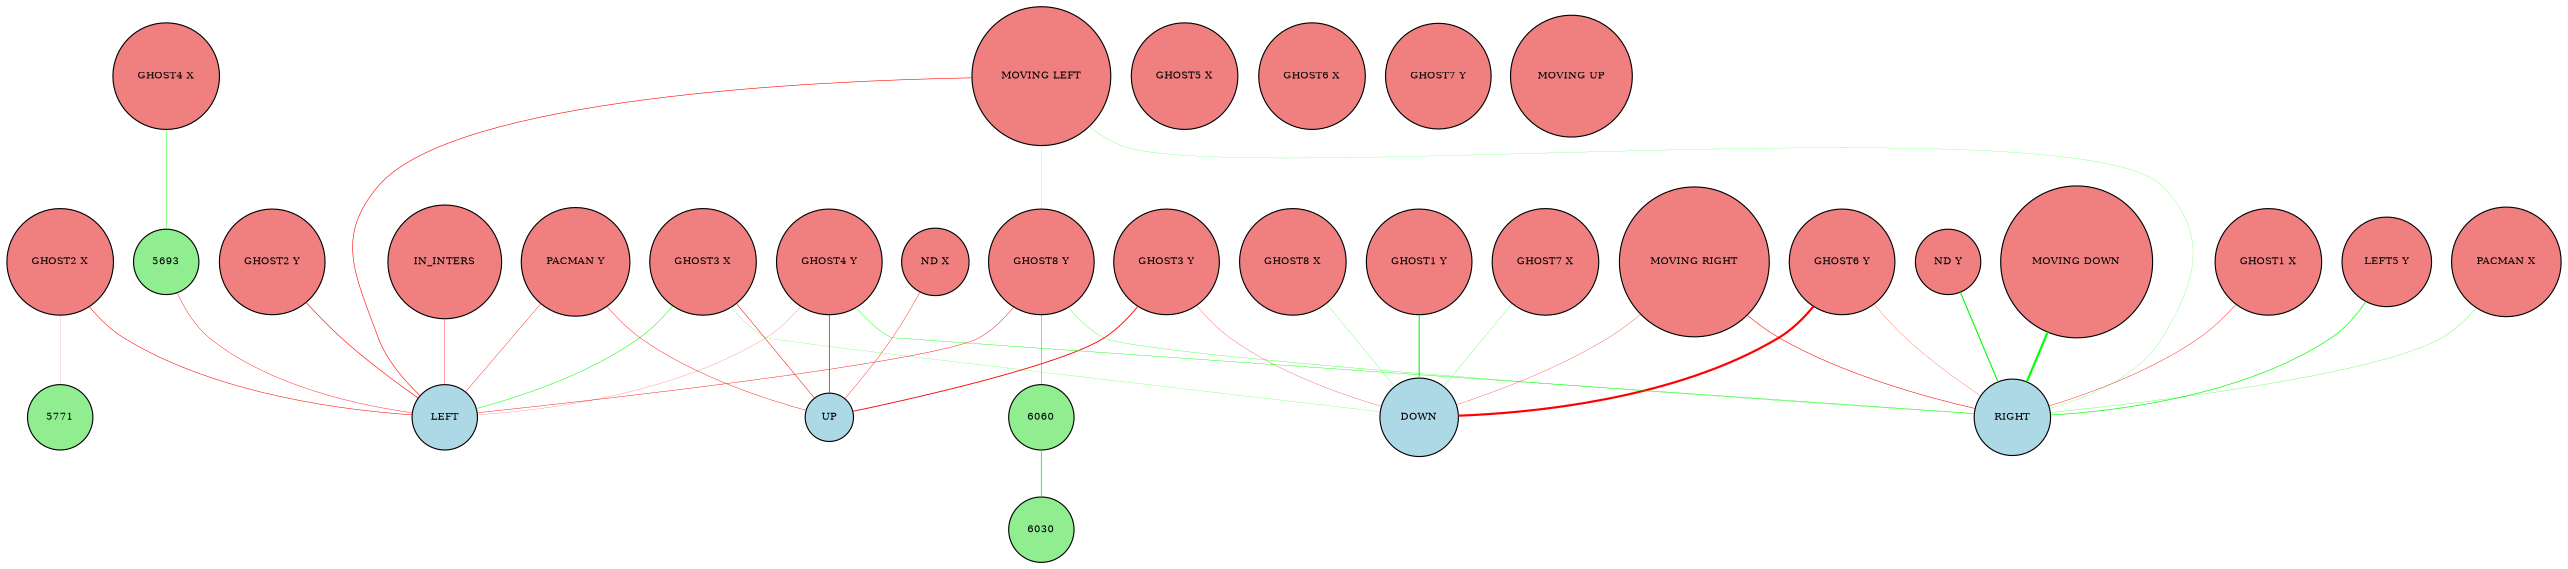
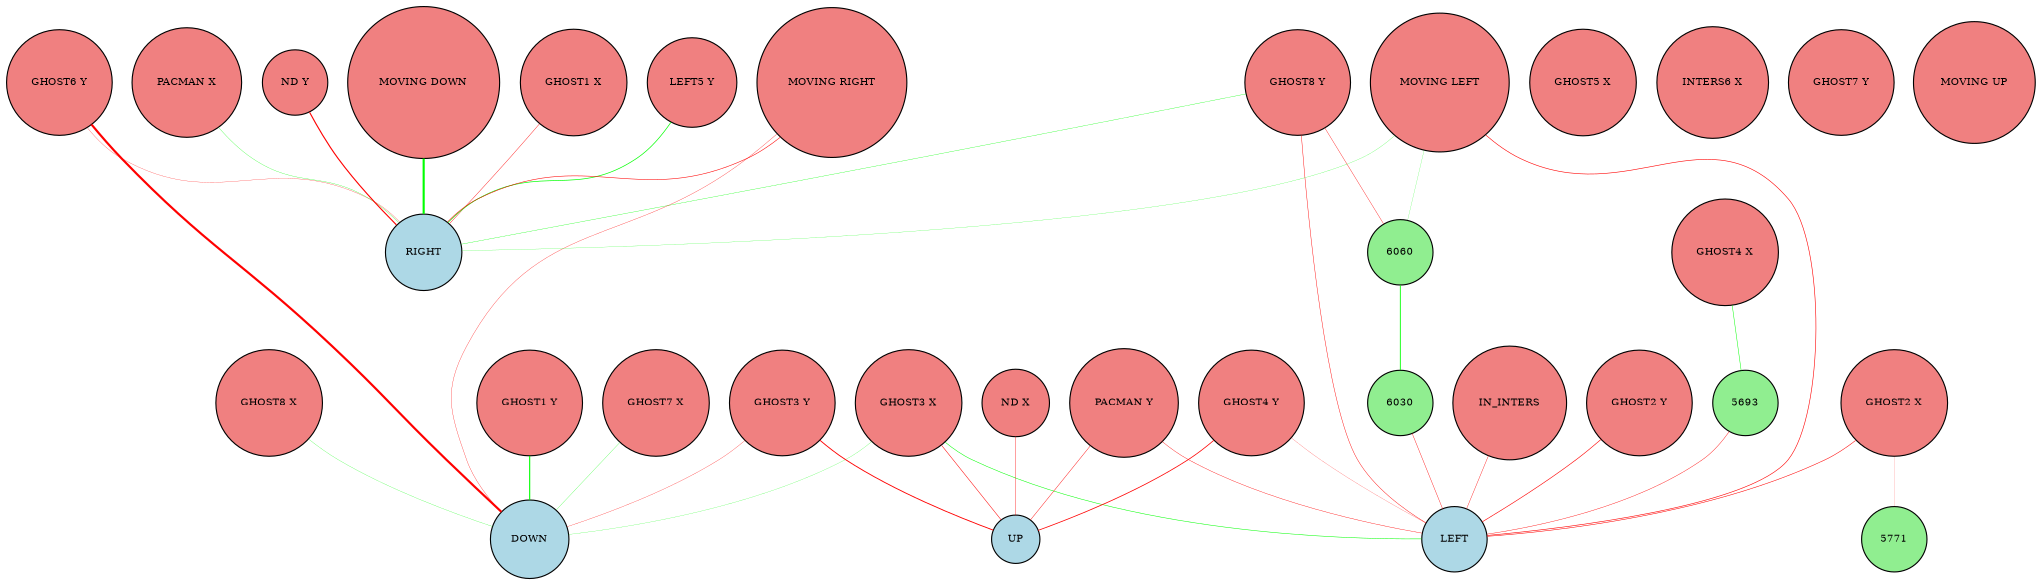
(1312, 76) -> (1713, 83)
(1041, 177) -> (1416, 185)
(1979, 337) -> (349, 172)
(1184, 358) -> none
none -> (1427, 471)
